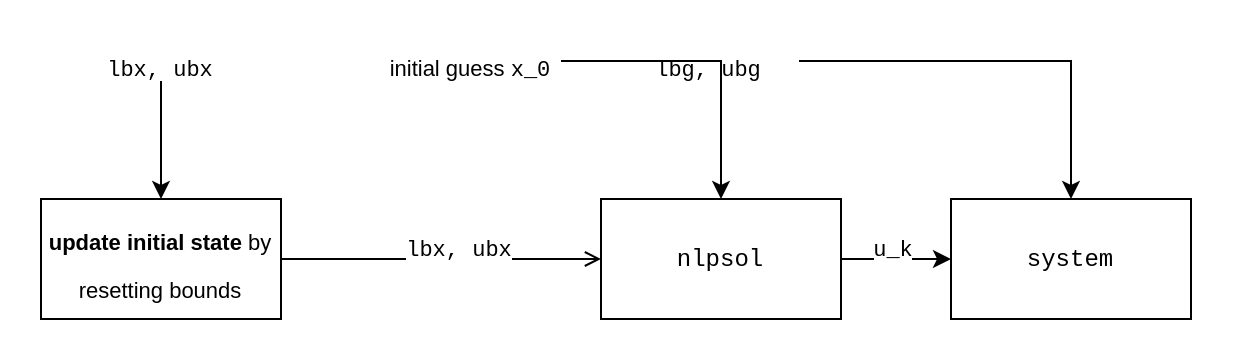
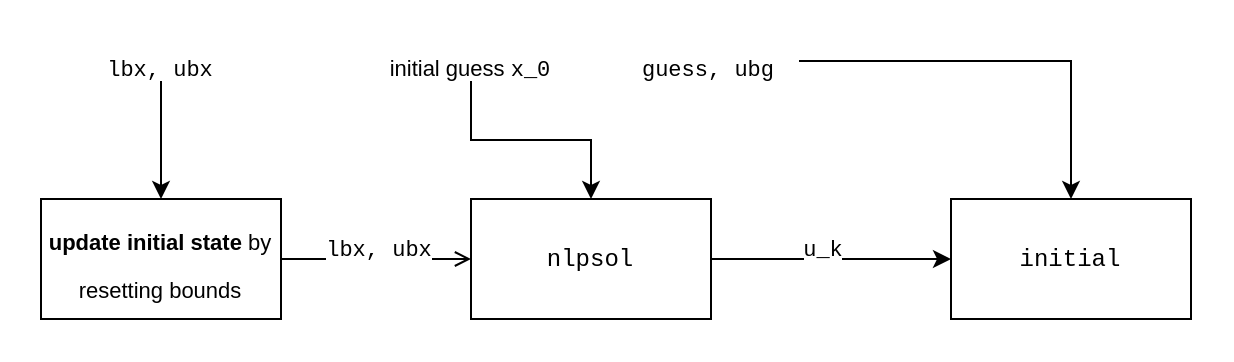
(709, 61) -> (709, 61)
(721, 259) -> (591, 259)
(1071, 259) -> (1071, 259)
